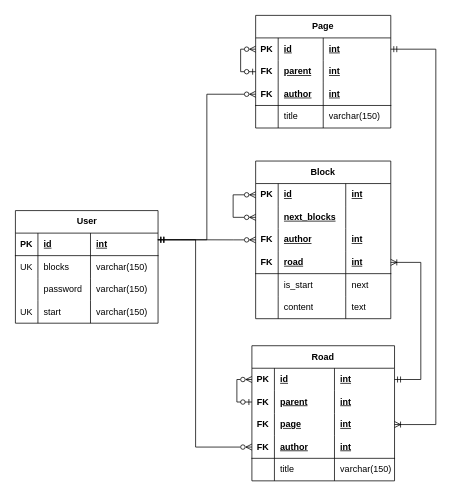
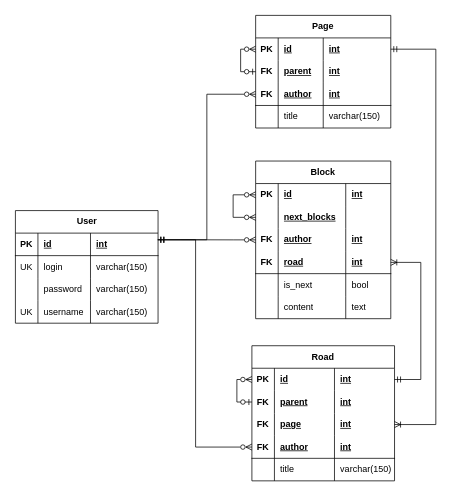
(58, 267) -> (54, 267)
(303, 285) -> (300, 285)
(361, 285) -> (360, 285)
(56, 312) -> (64, 312)
